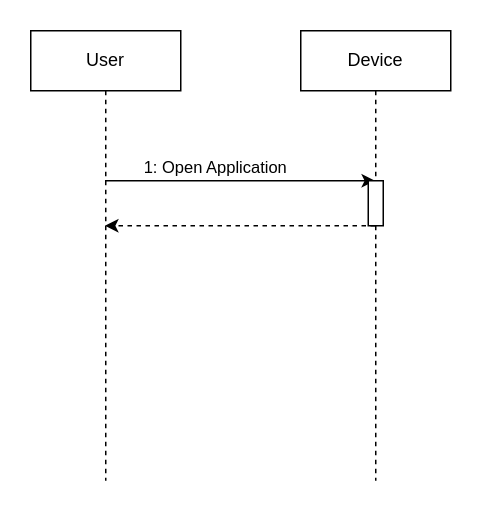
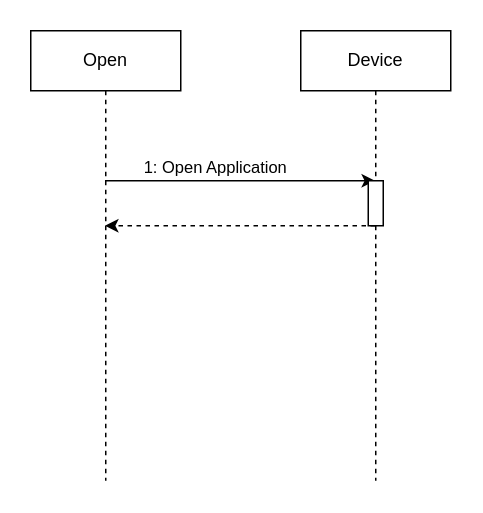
(106, 61) -> (106, 61)
